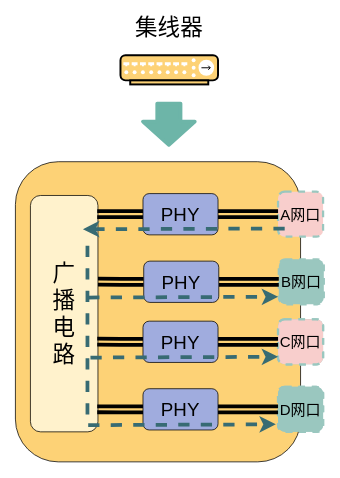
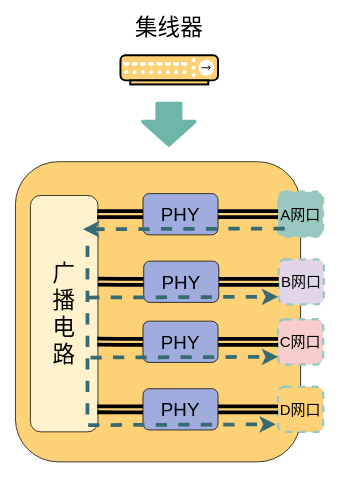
(300, 214) -> (300, 214)
(301, 282) -> (301, 282)
(300, 409) -> (300, 409)
